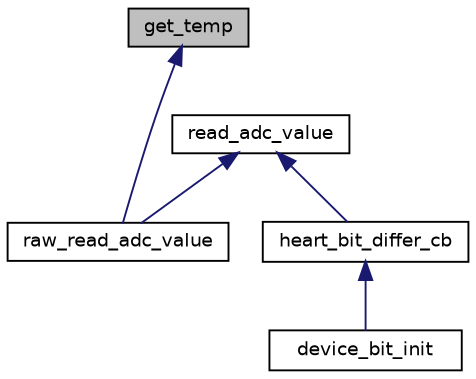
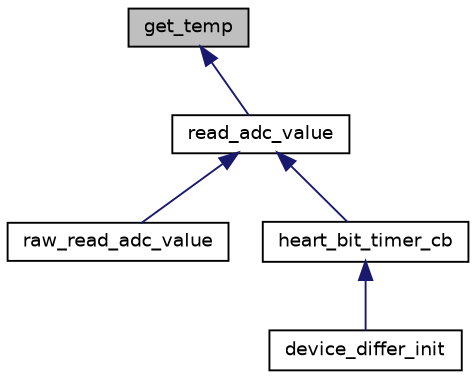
(147, 143) -> (230, 89)
(366, 242) -> (366, 242)
(366, 350) -> (366, 350)
